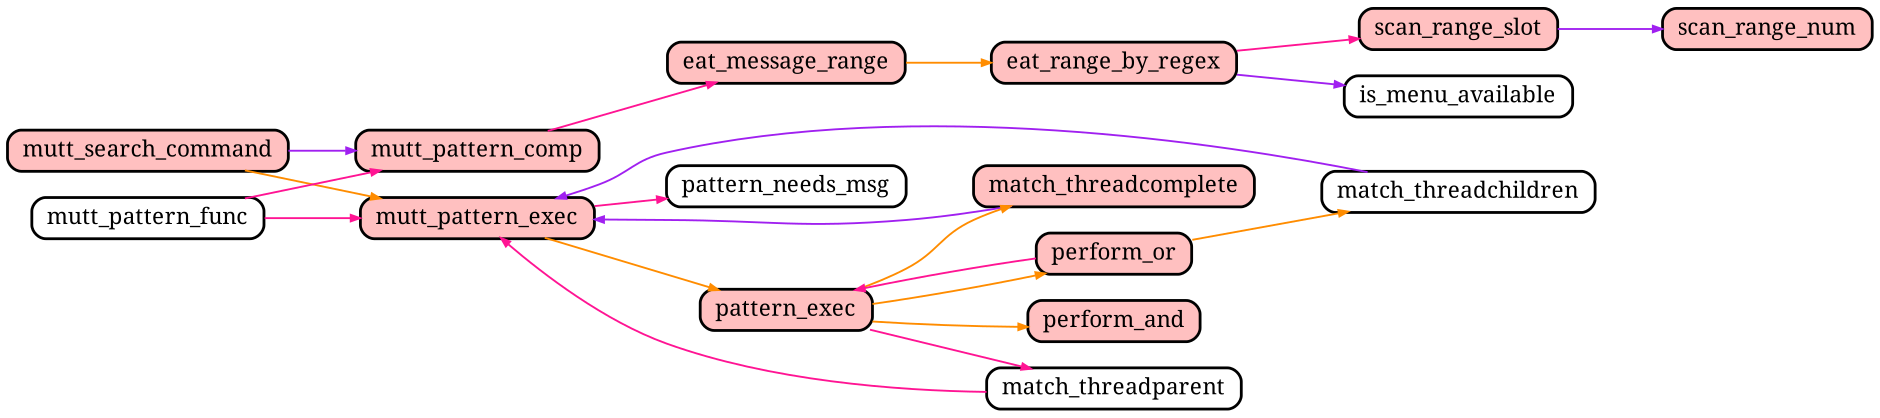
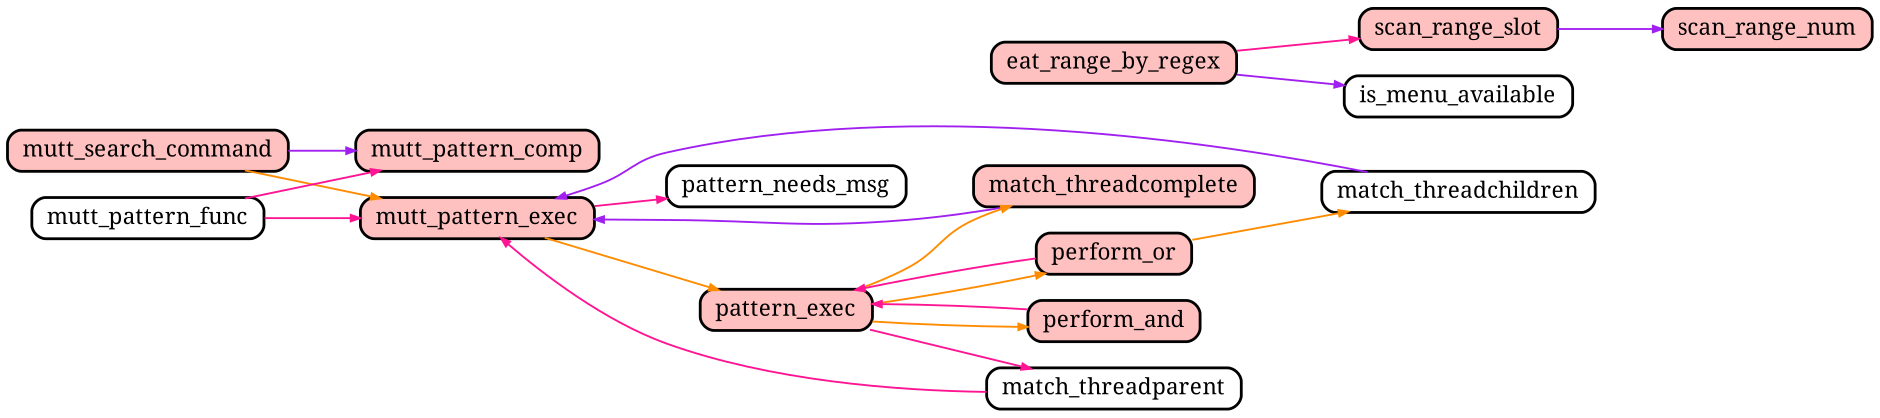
(786, 63) -> none
none -> (955, 306)
